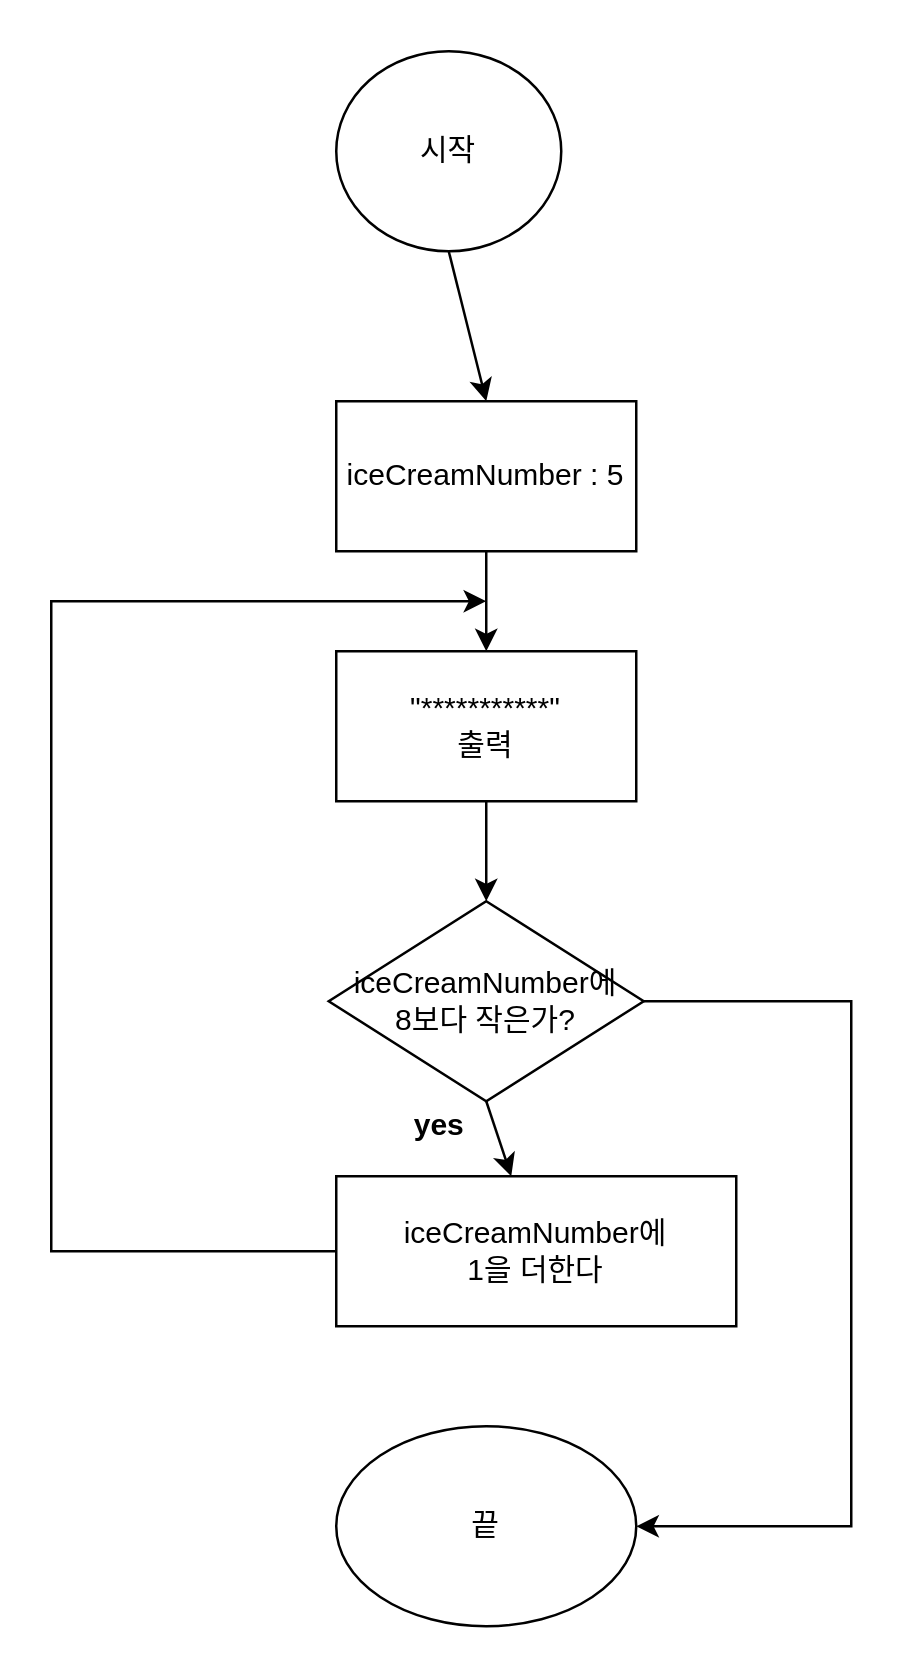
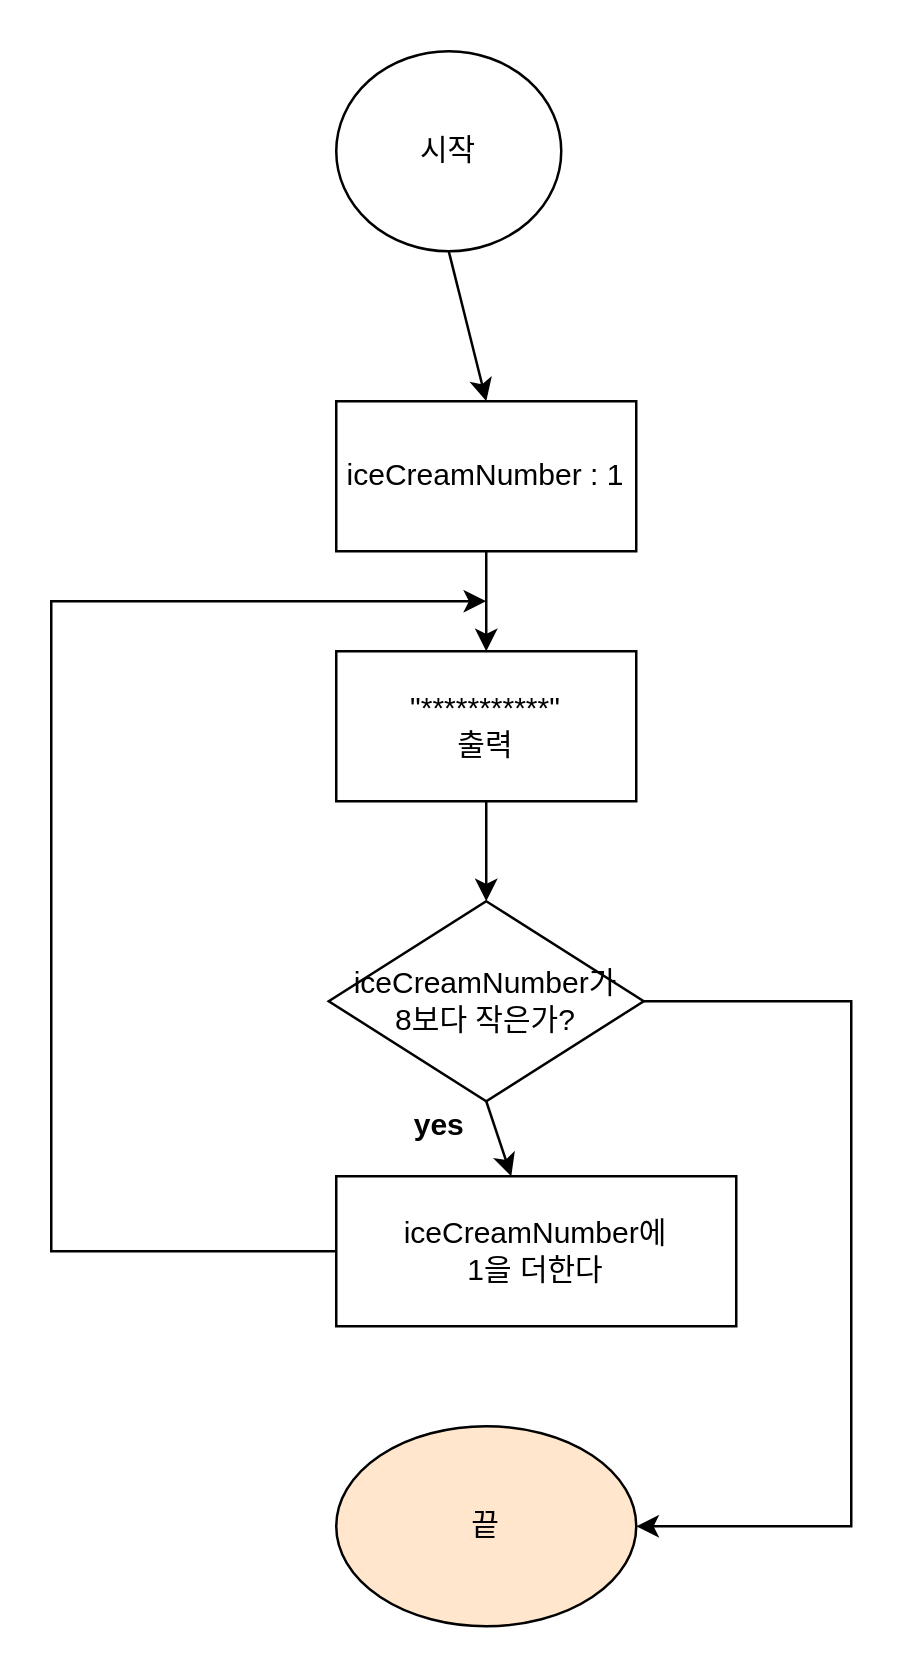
(486, 476) -> (486, 476)
(486, 1001) -> (486, 1001)
(486, 1526) -> (486, 1526)
